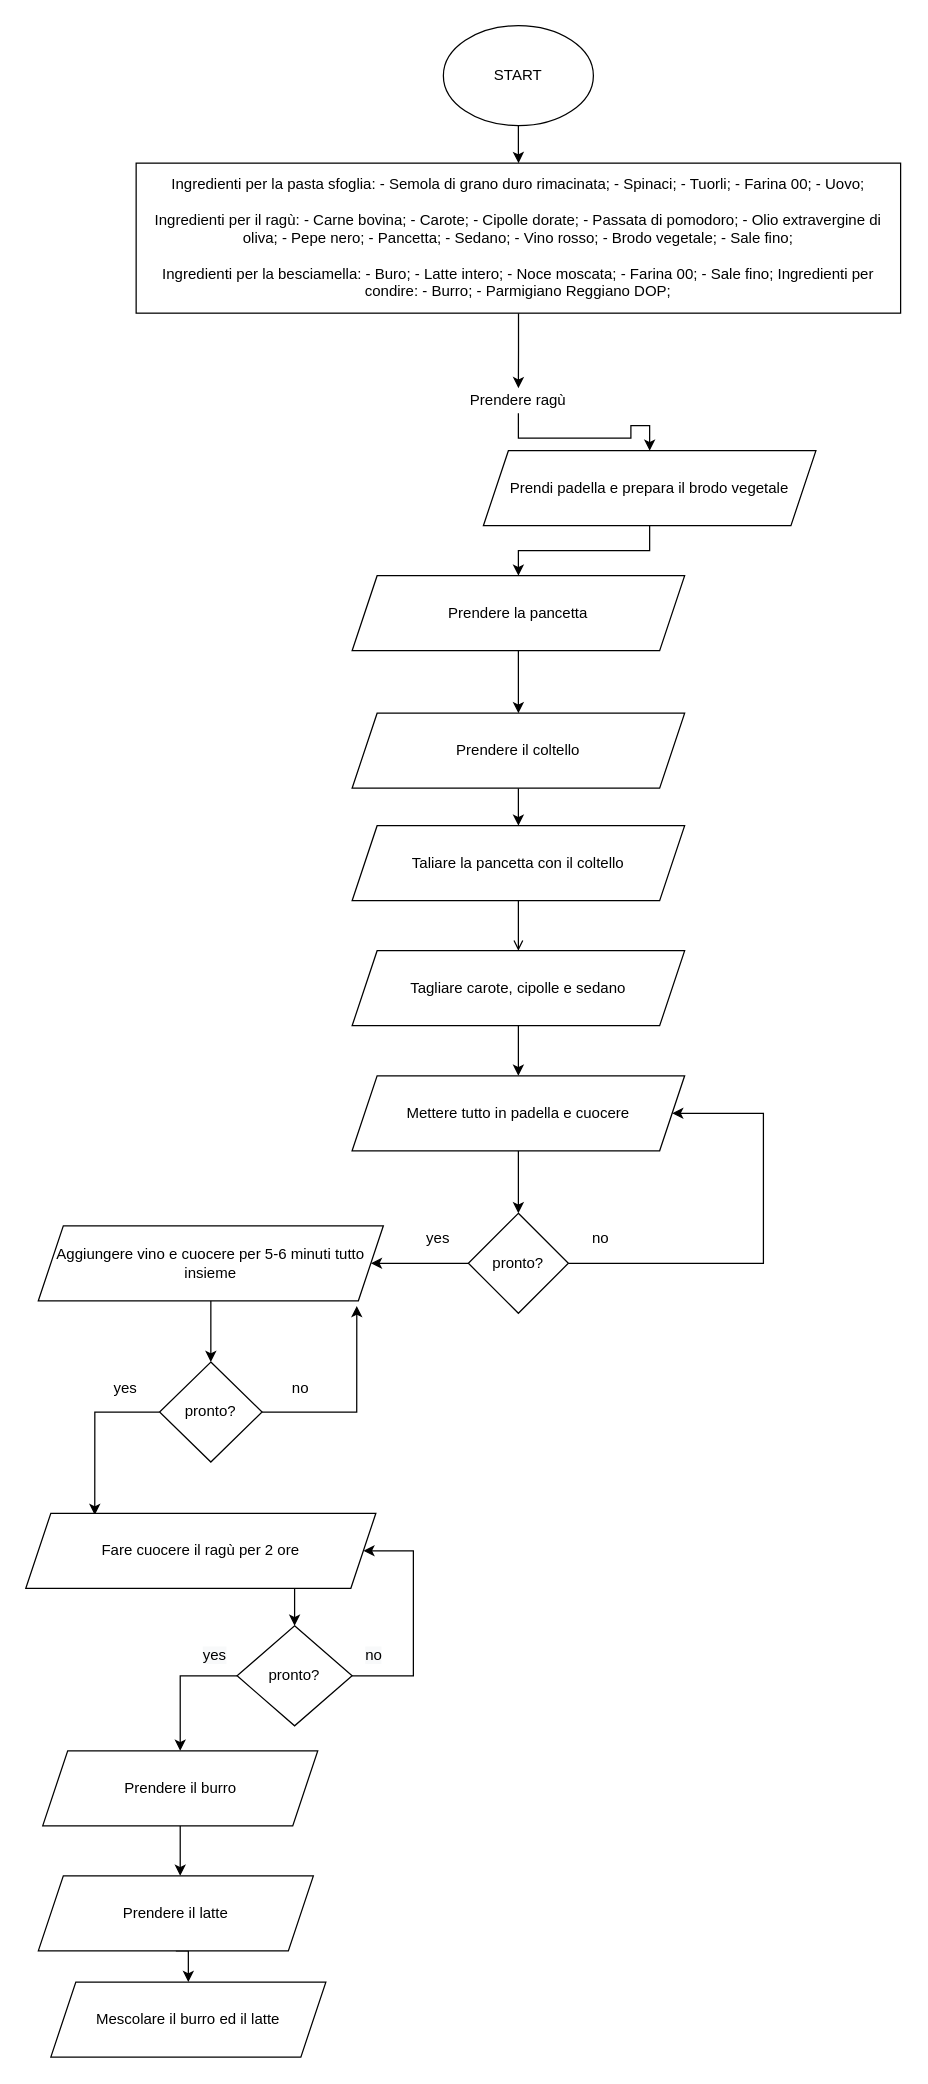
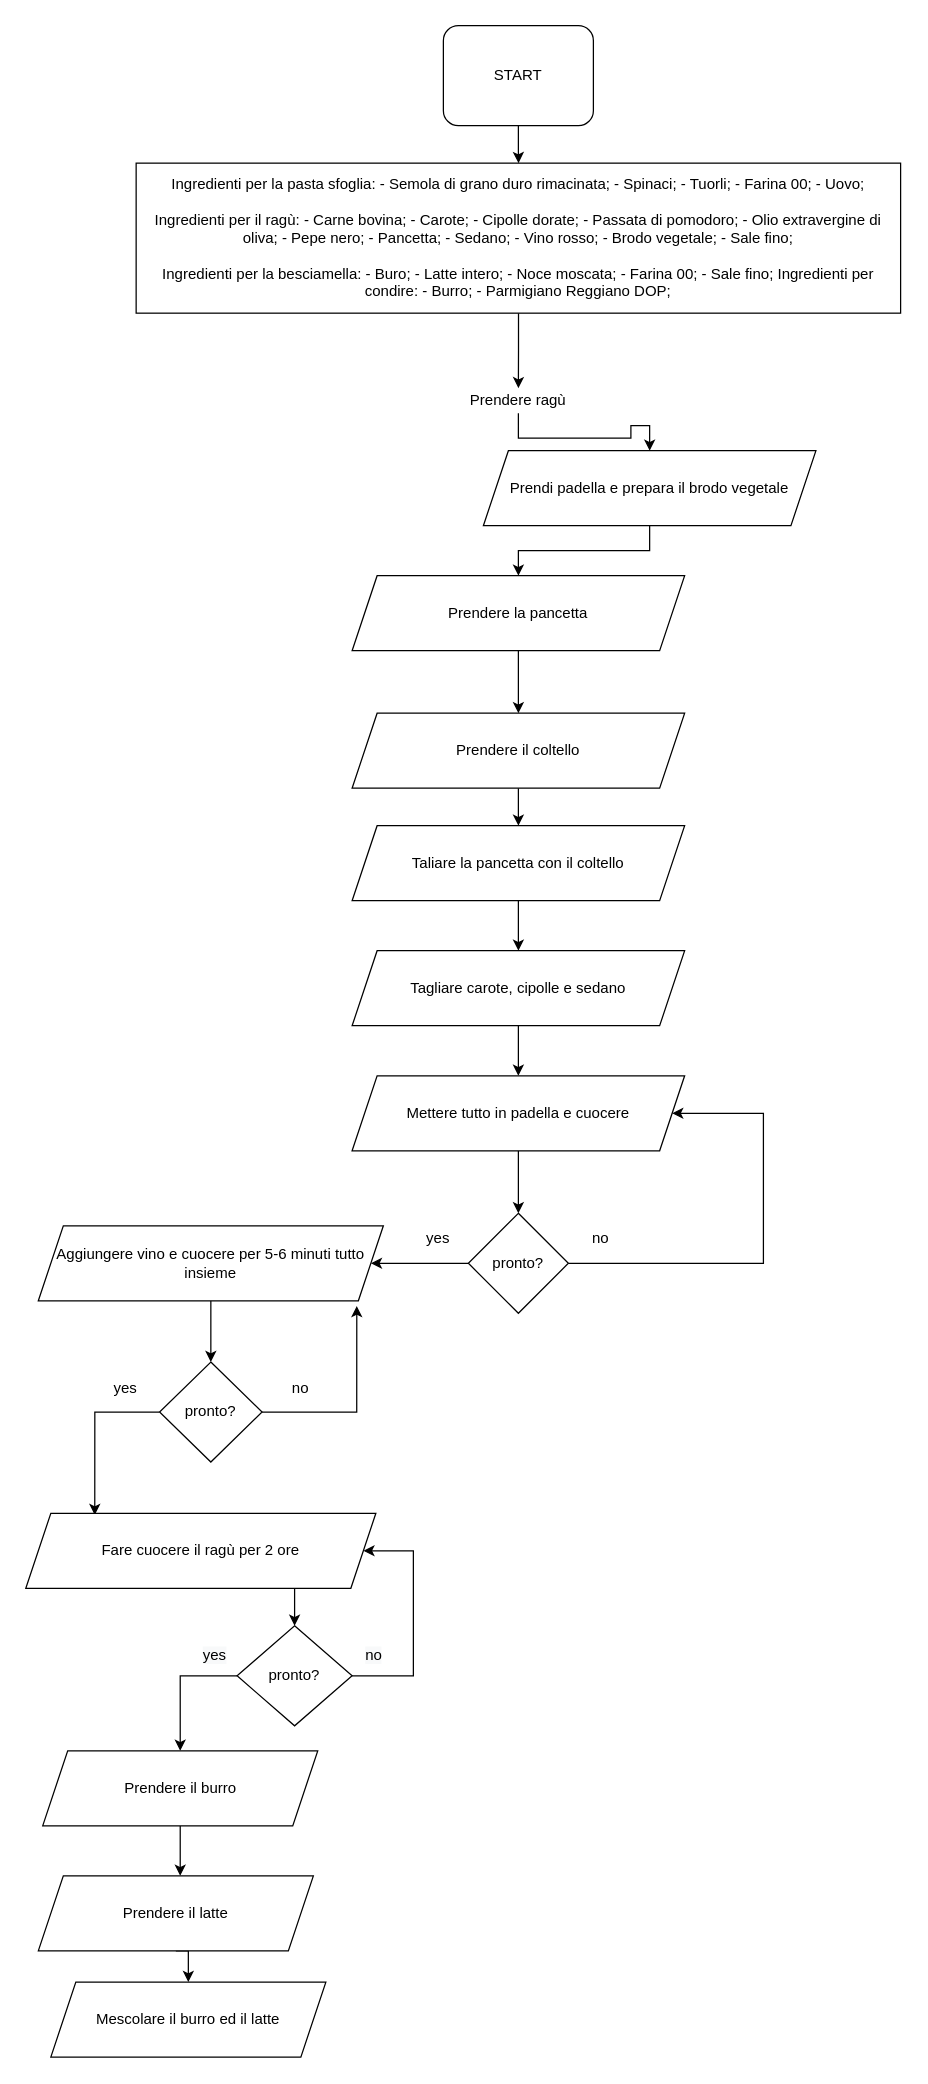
(518, 76) -> (518, 76)
(518, 943) -> (518, 941)
